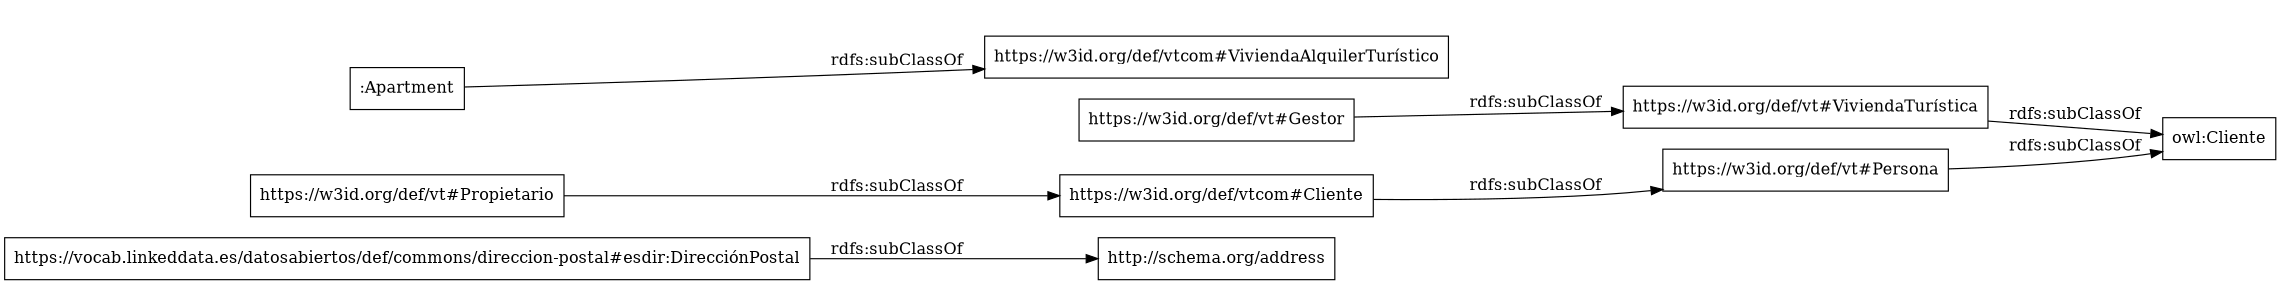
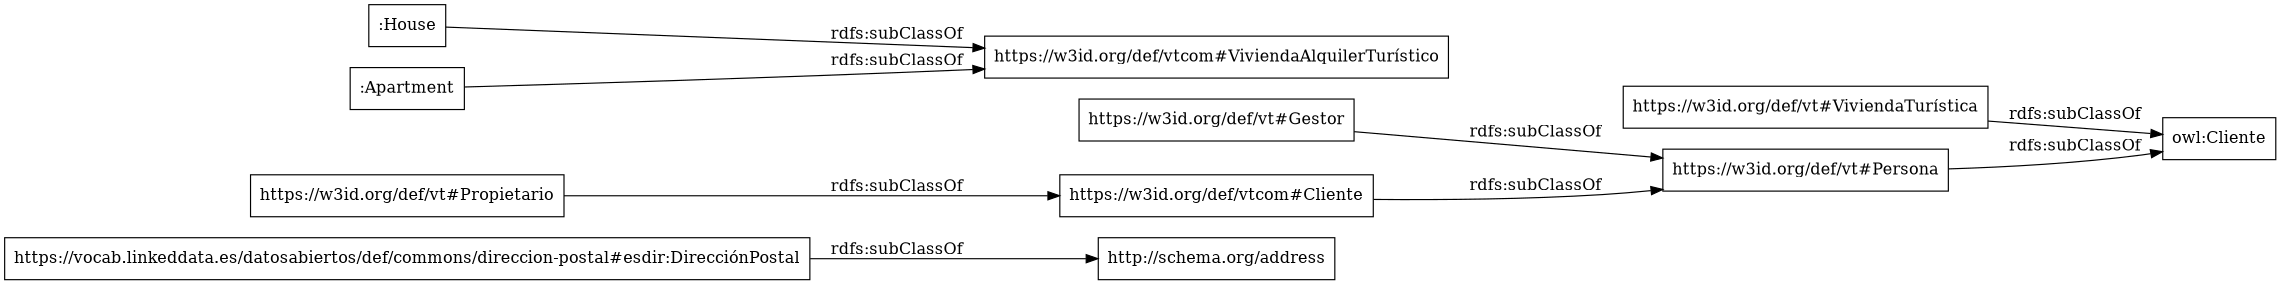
none -> (407, 26)
(1483, 114) -> (1503, 144)
